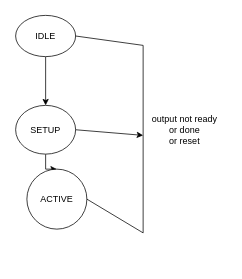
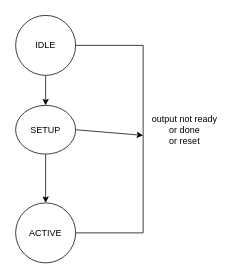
(45, 36) -> (45, 45)
(57, 199) -> (45, 233)
